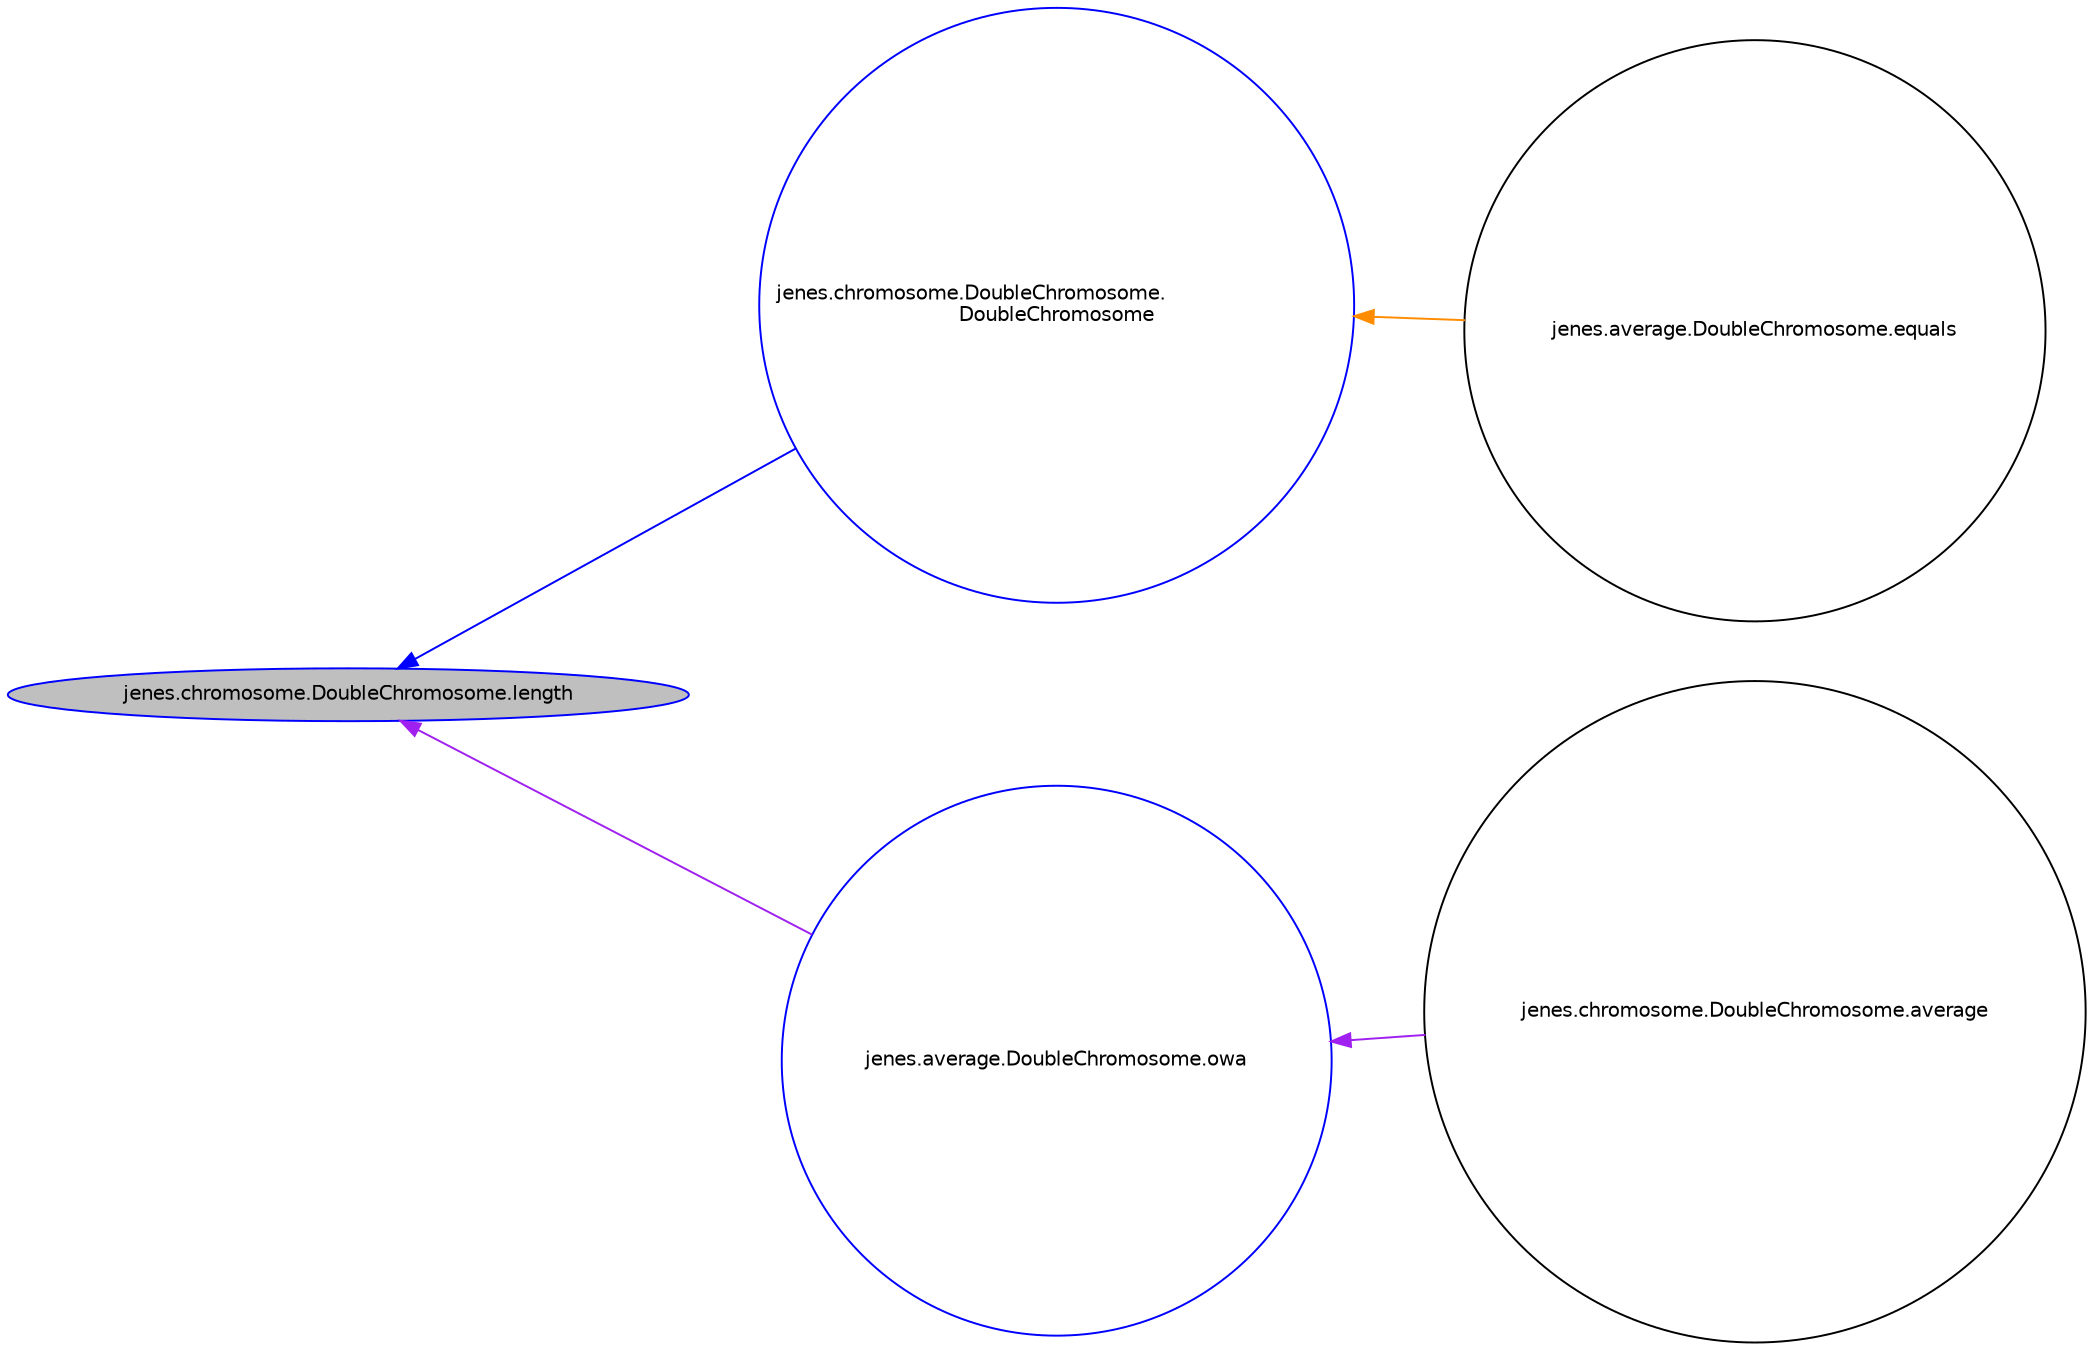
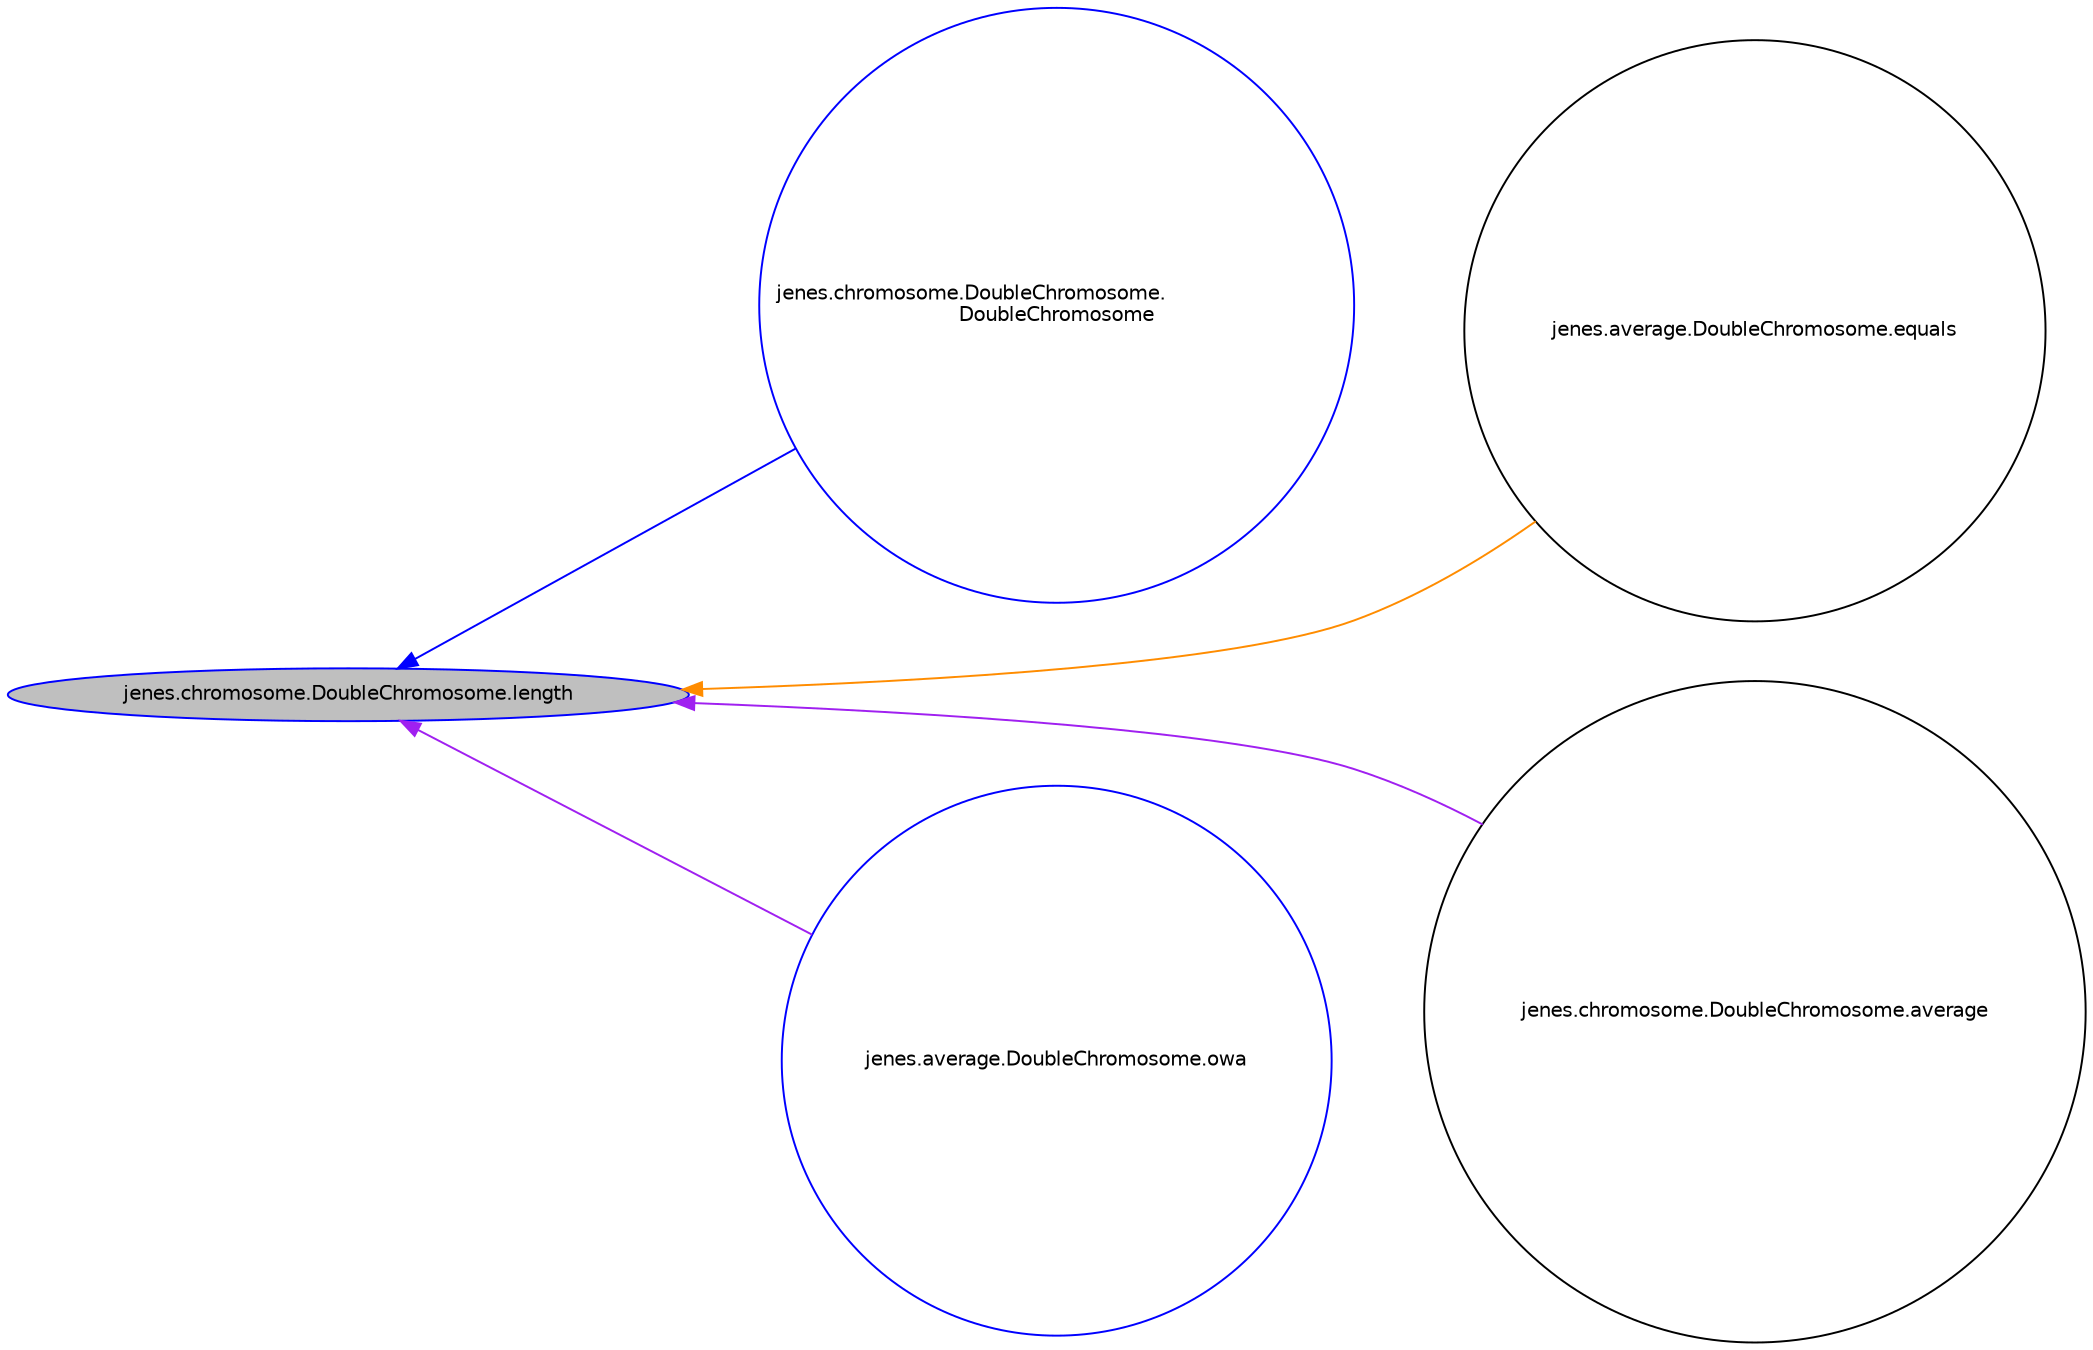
(1419, 319) -> (1134, 662)
(1388, 1037) -> (1096, 728)
